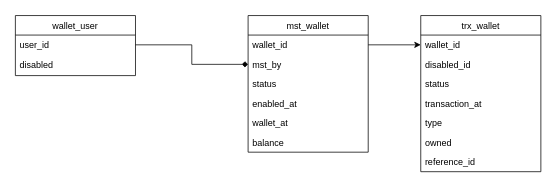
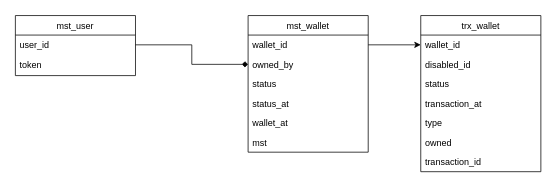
(75, 26) -> (75, 26)
(37, 65) -> (32, 65)
(267, 65) -> (272, 65)
(276, 104) -> (275, 104)
(268, 143) -> (260, 143)
(454, 162) -> (457, 162)
